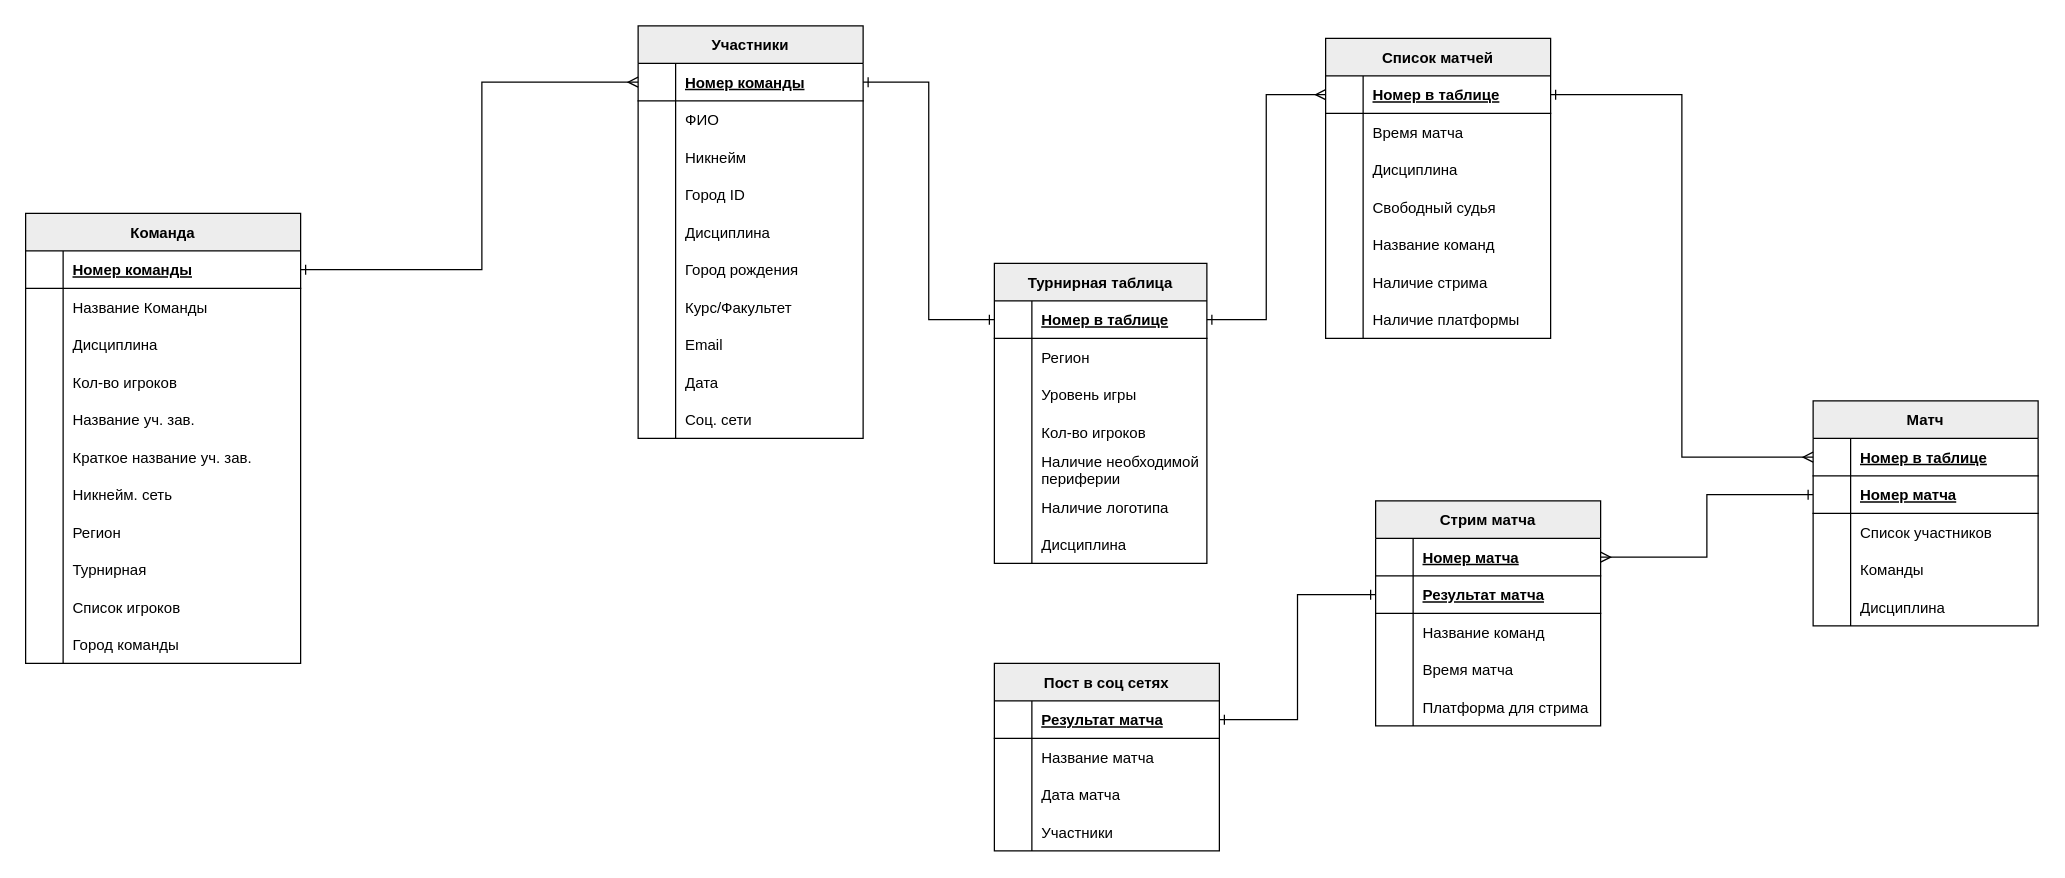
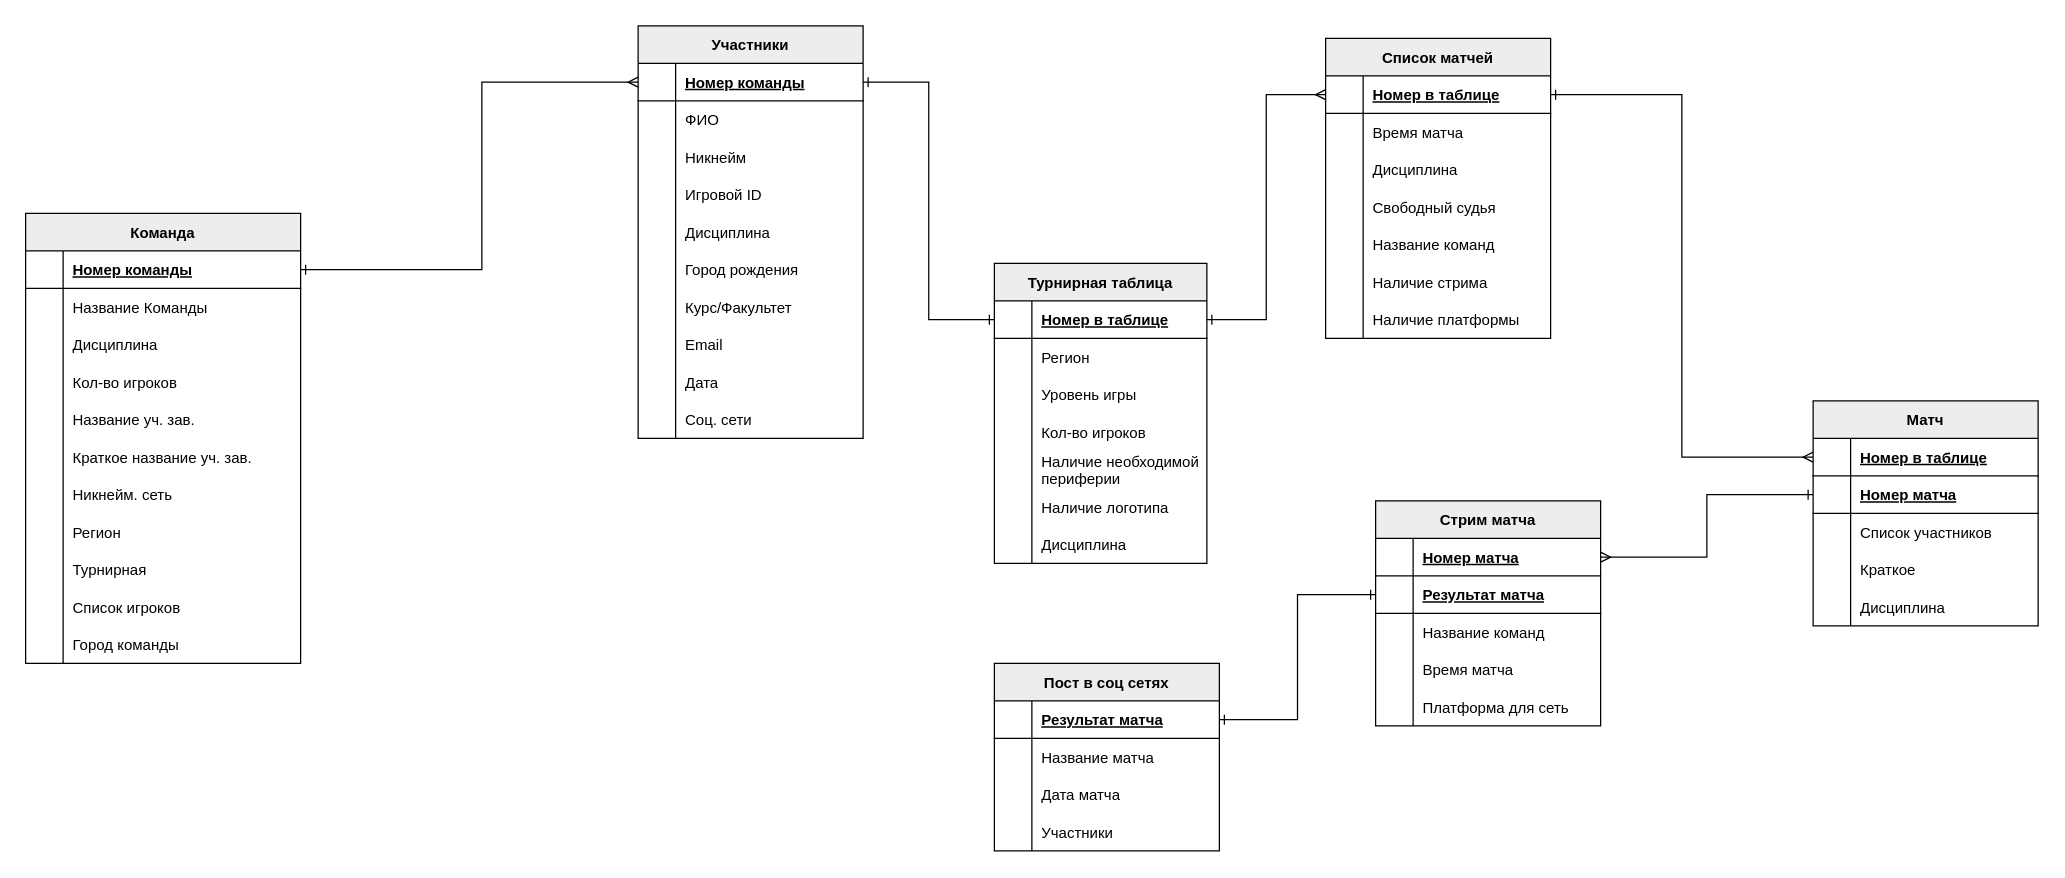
(717, 195) -> (725, 195)
(1889, 570) -> (1889, 570)
(1503, 708) -> (1494, 708)
